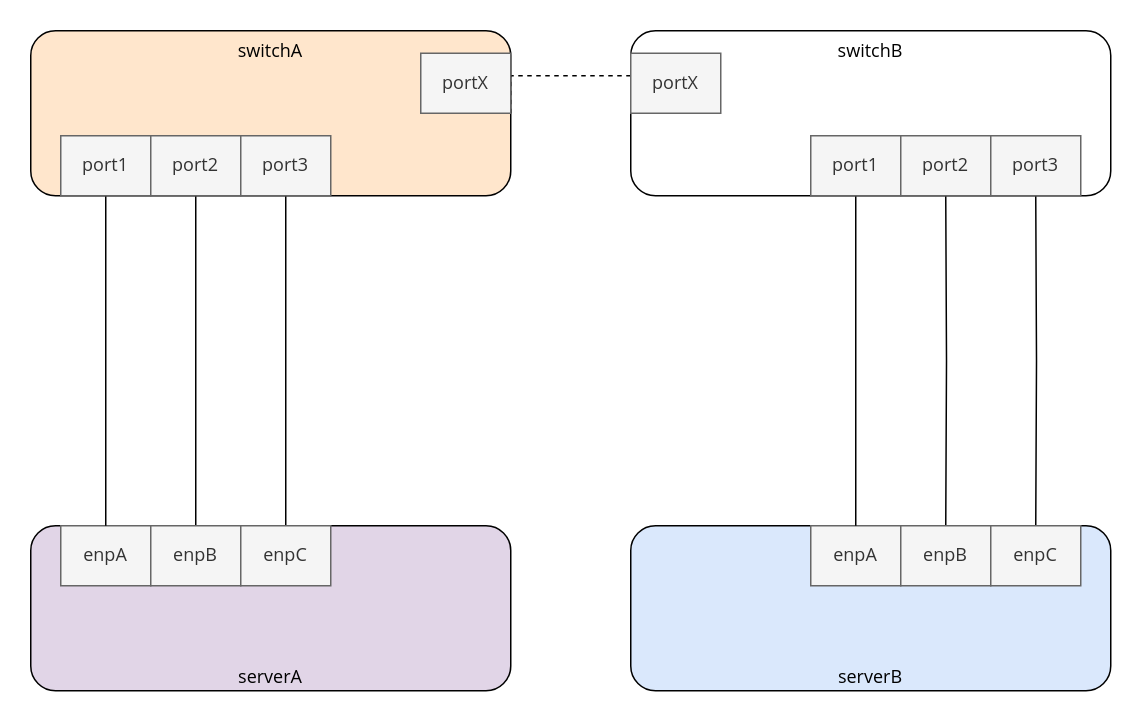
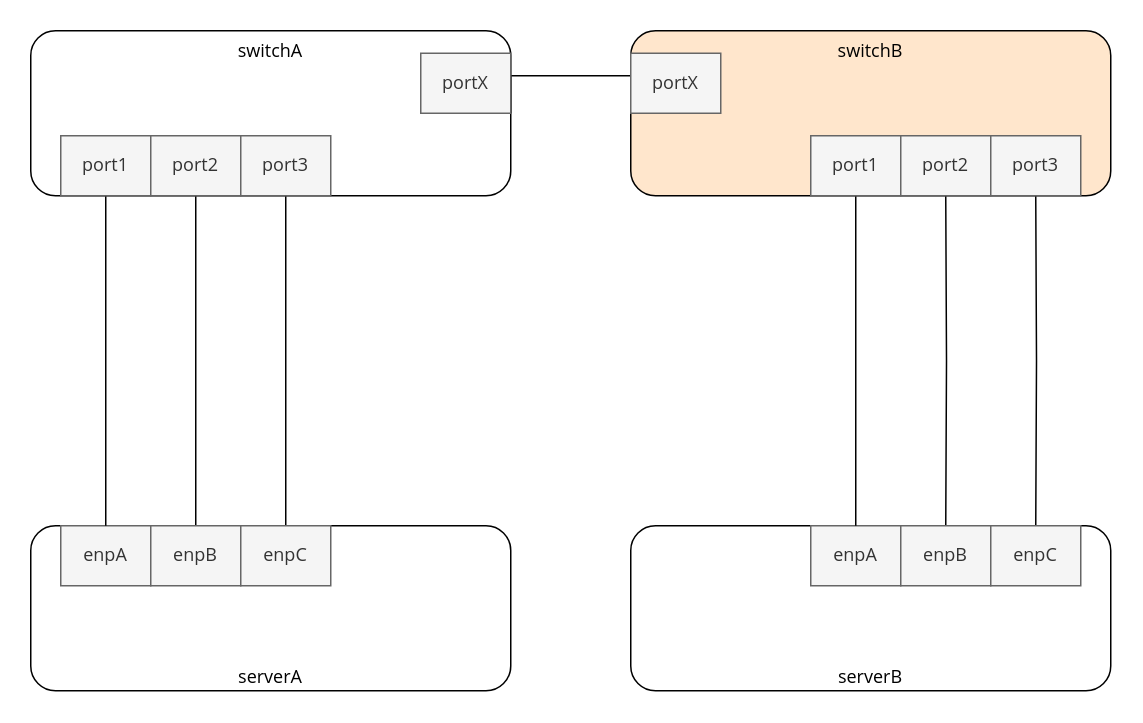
(569, 76) -> (569, 76)
(271, 113) -> (271, 113)
(871, 113) -> (871, 113)
(271, 608) -> (271, 608)
(871, 608) -> (871, 608)
